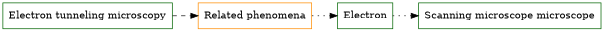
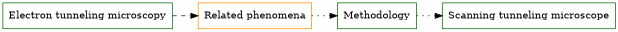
(365, 16) -> (377, 16)
(510, 16) -> (529, 16)
